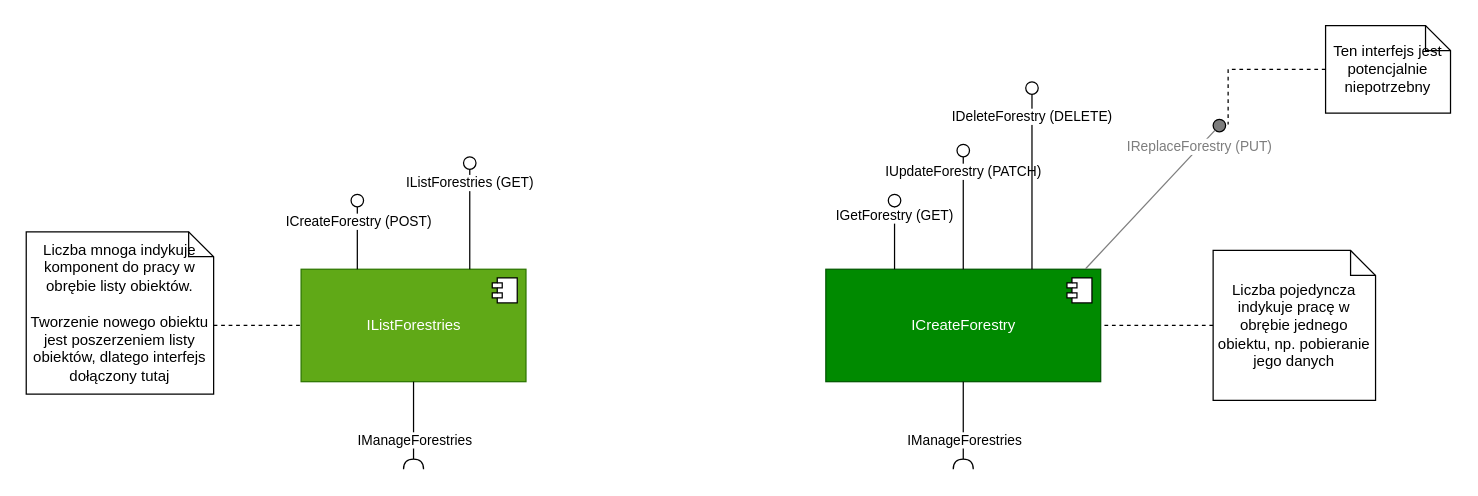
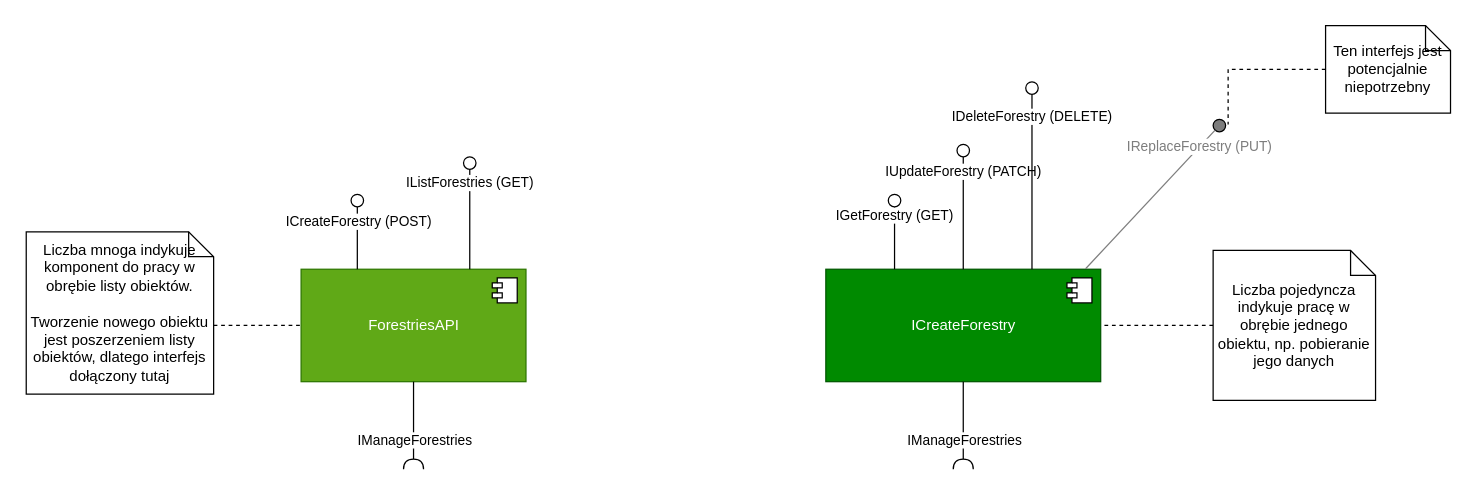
(414, 326) -> (414, 326)
